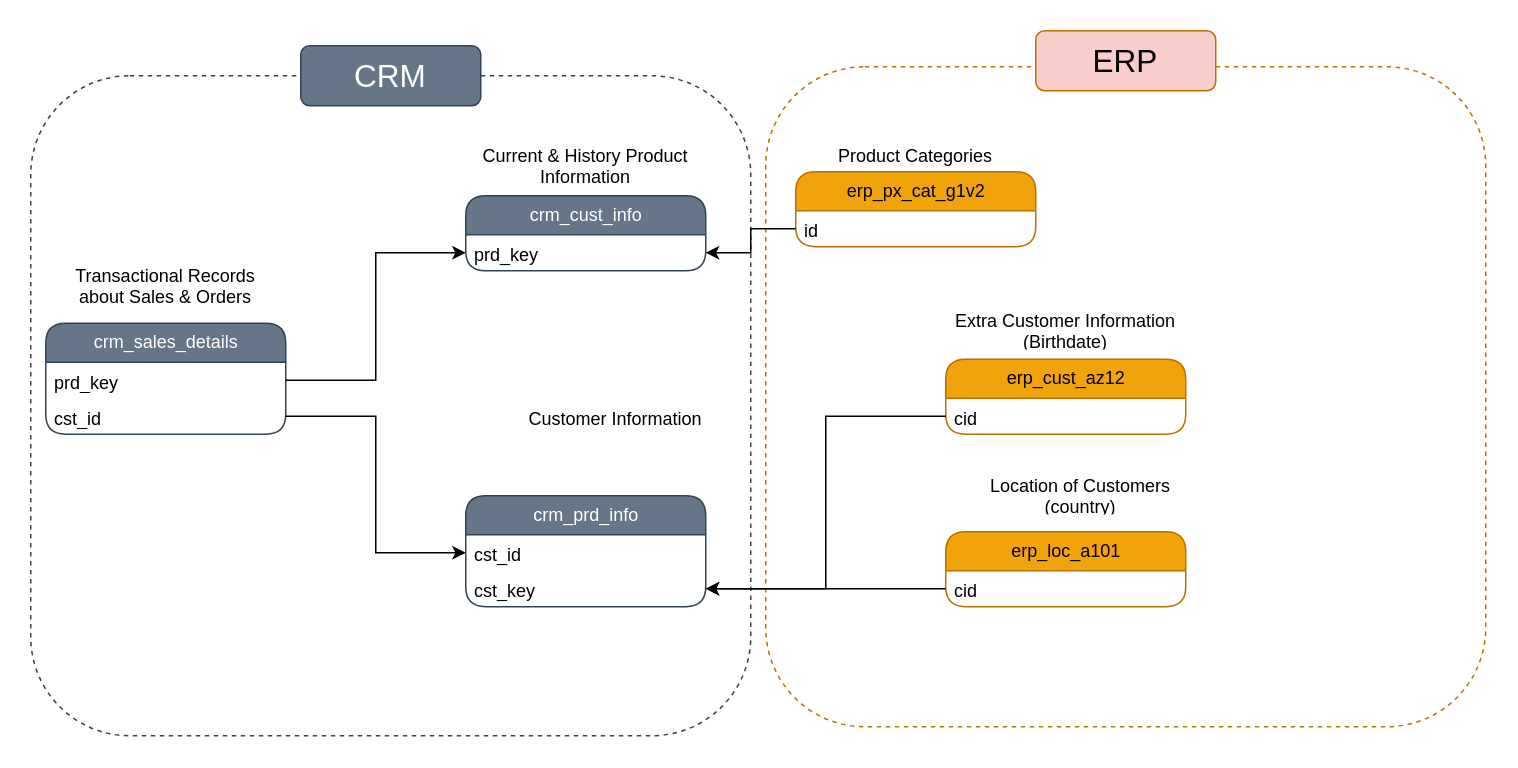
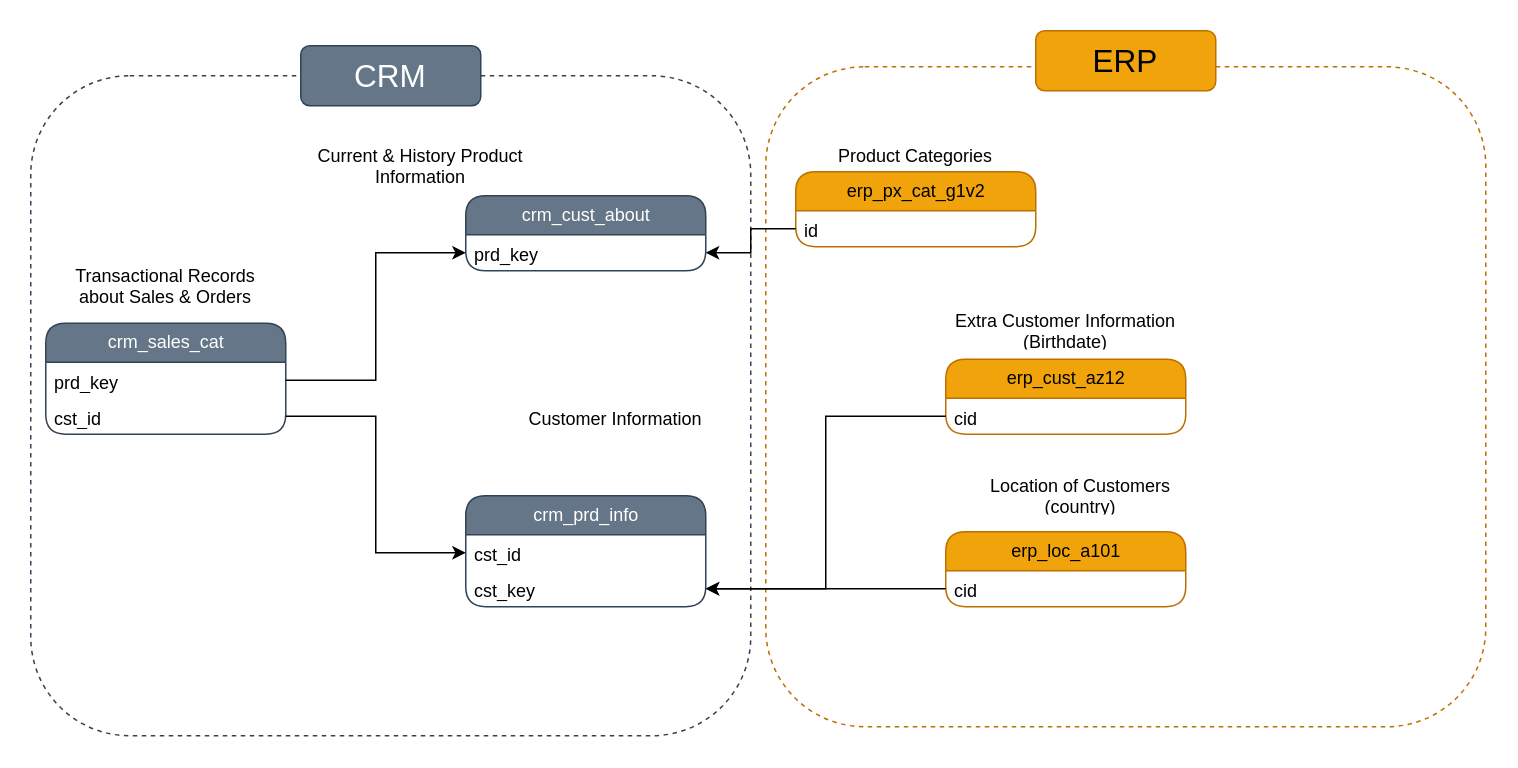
(1126, 61) -> (1126, 61)
(586, 158) -> (421, 158)
(587, 215) -> (587, 215)
(167, 343) -> (167, 343)
